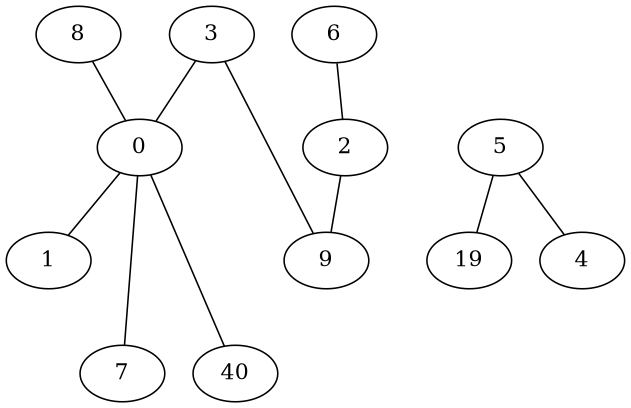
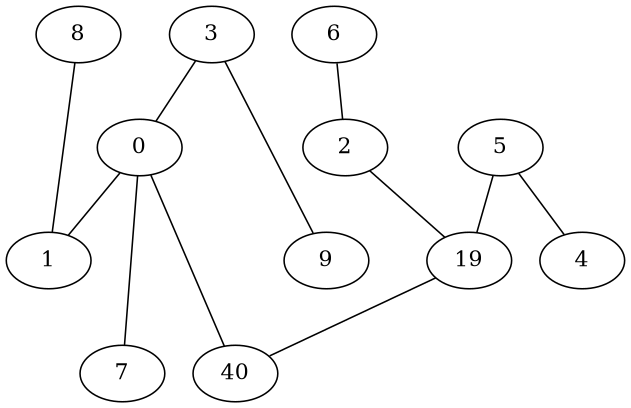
(109, 91) -> (64, 147)
(336, 204) -> (407, 204)
none -> (353, 317)
